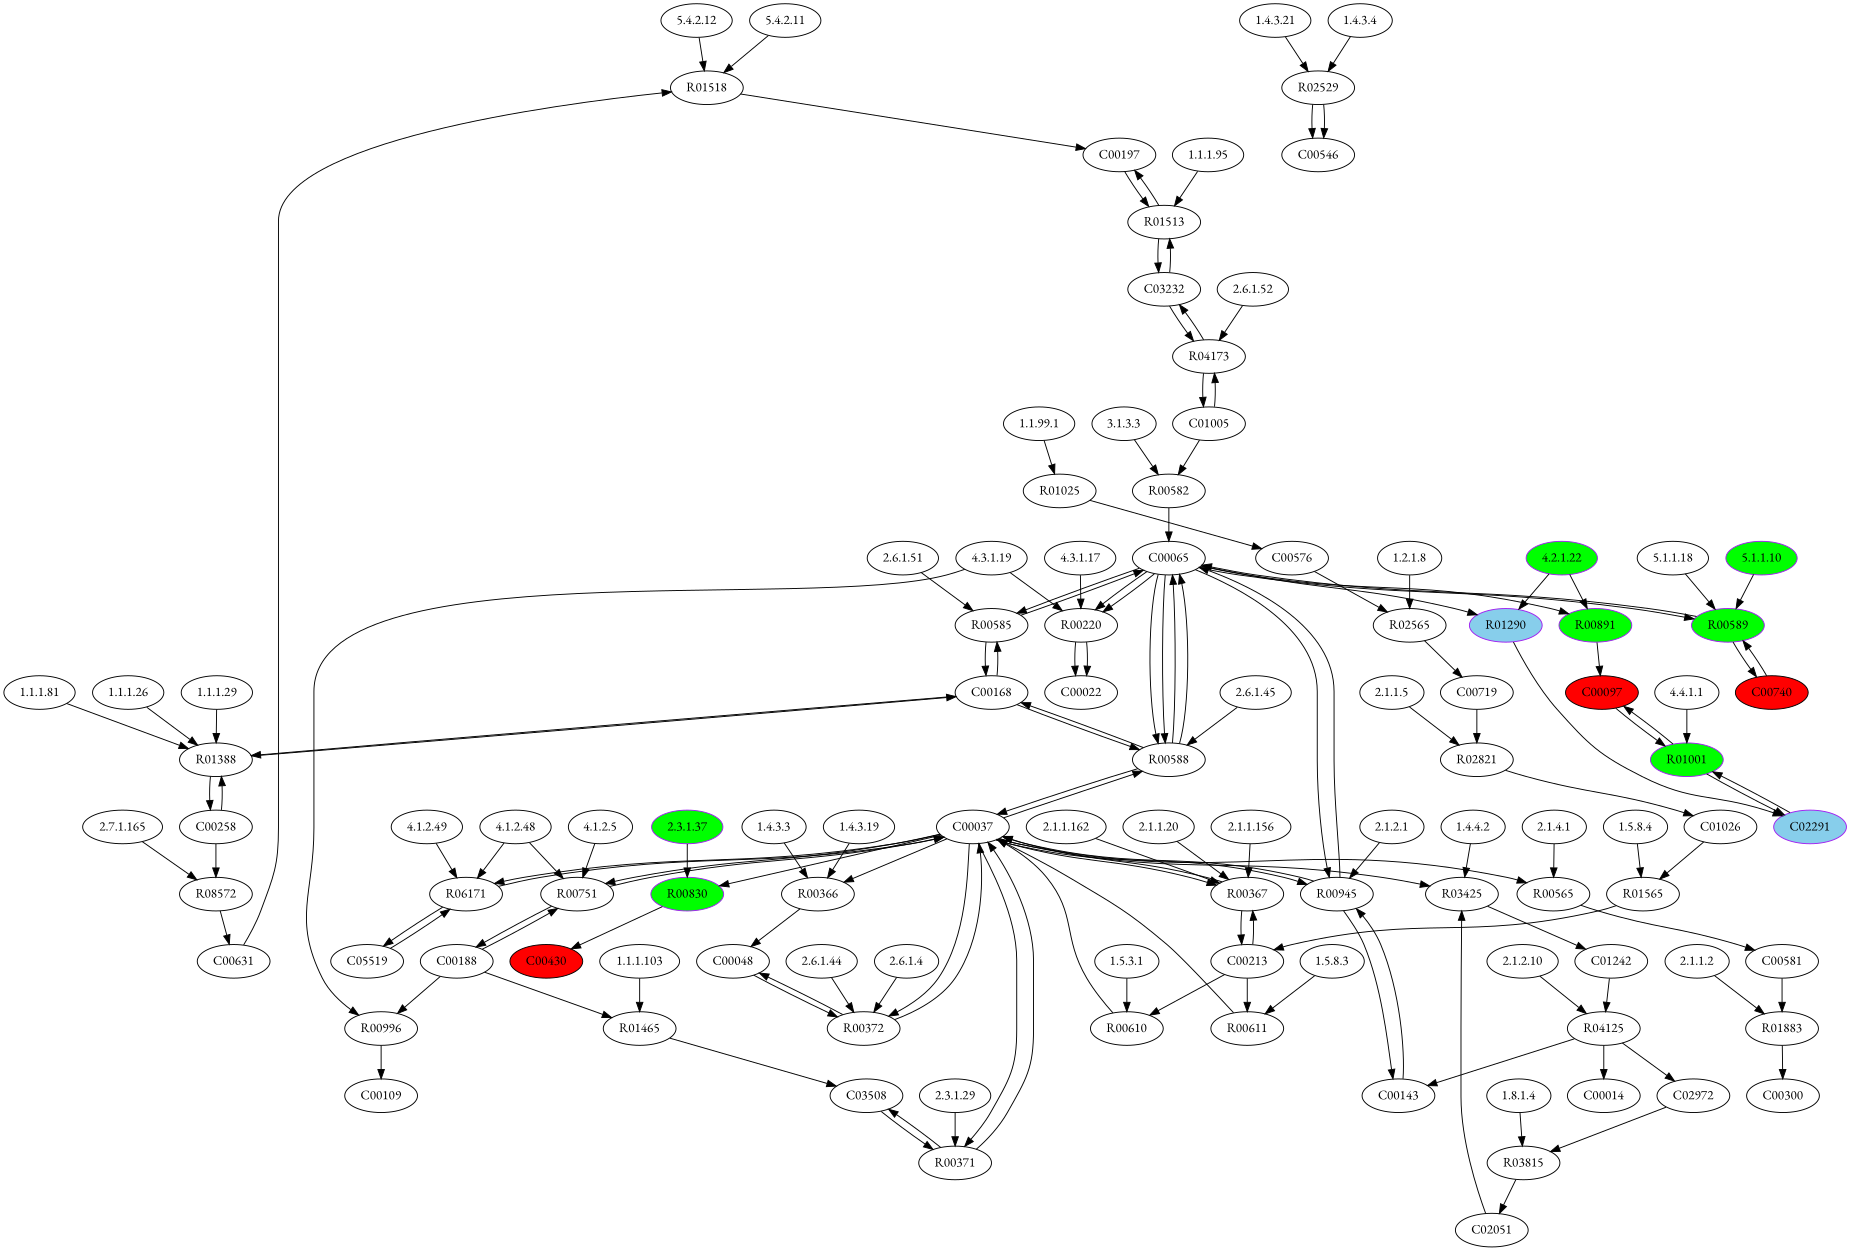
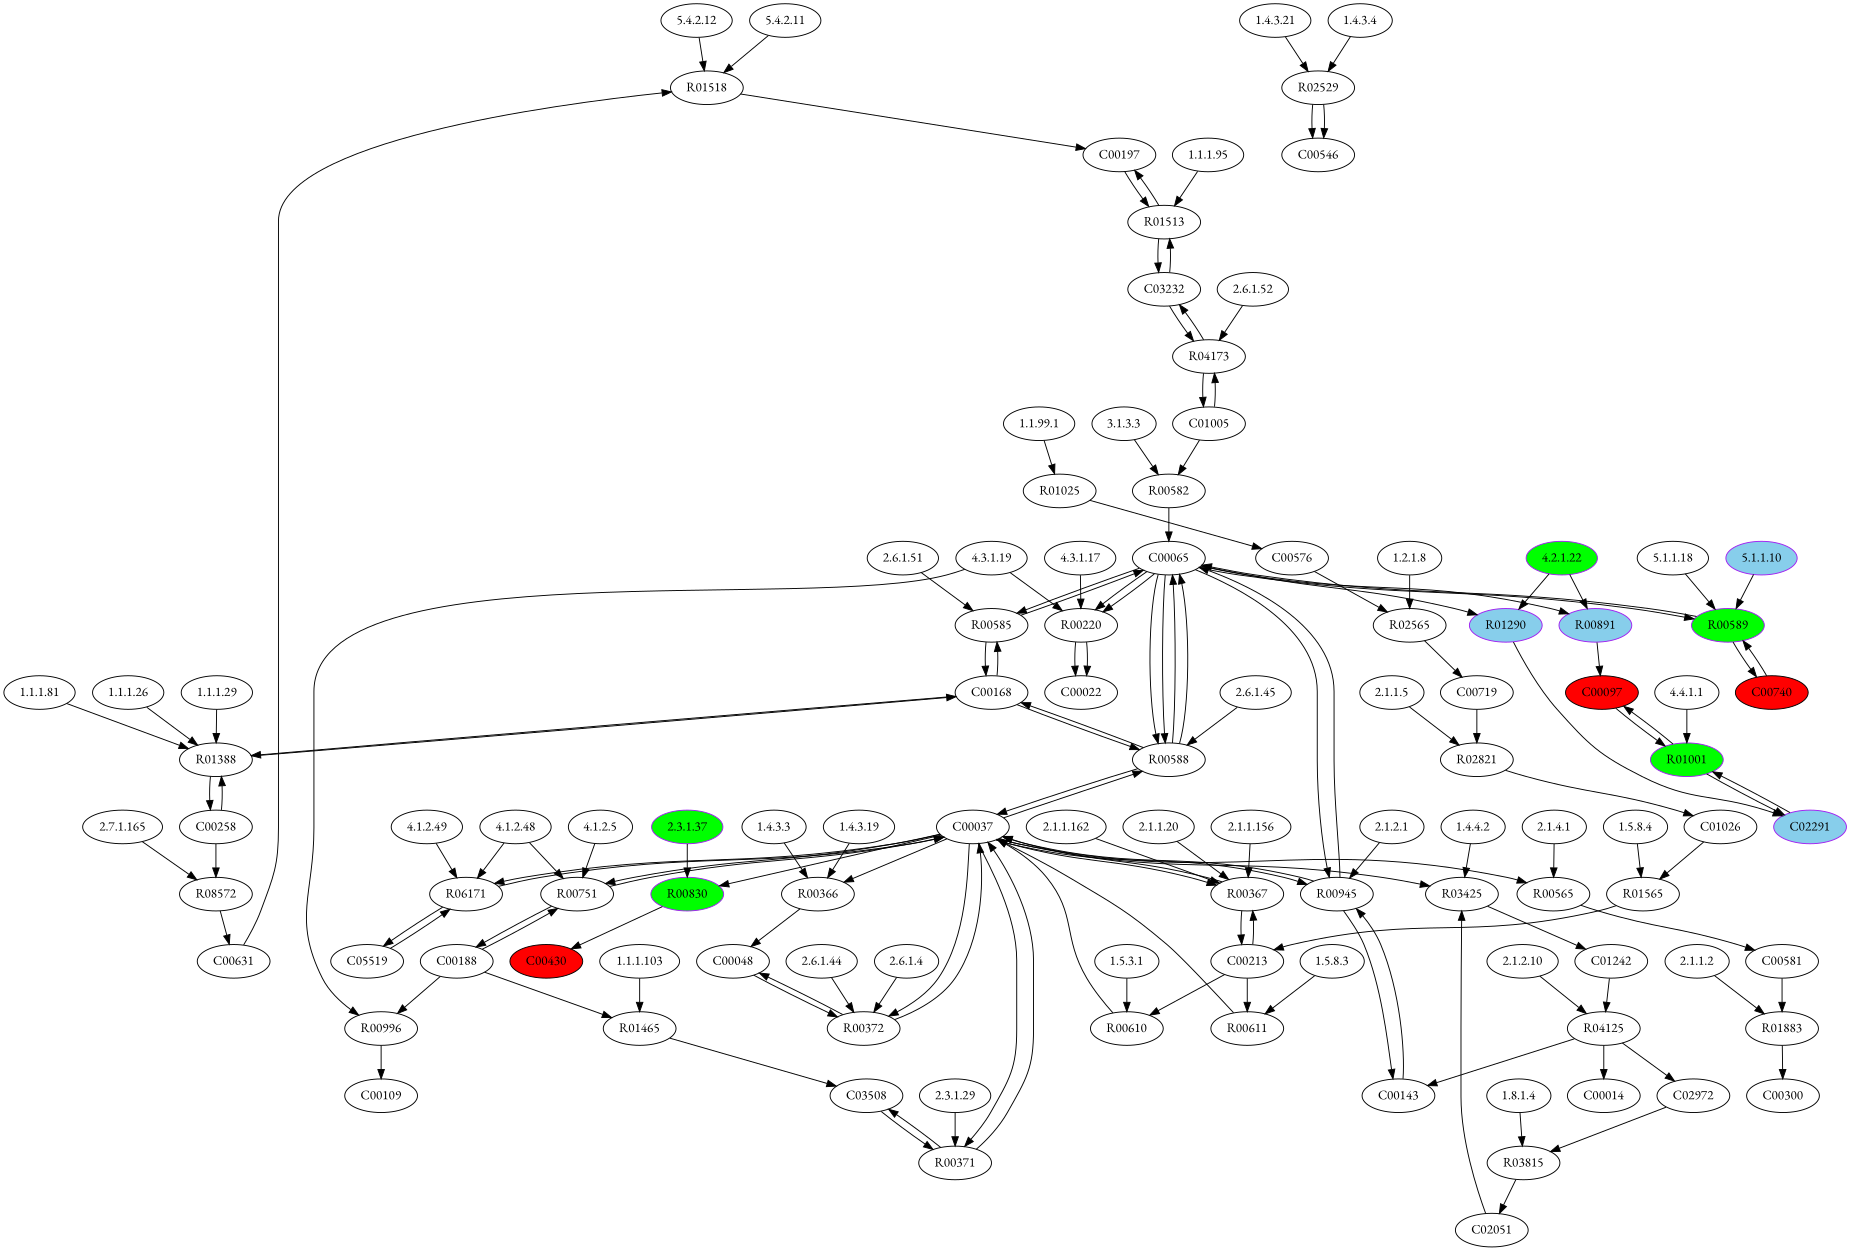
(1761, 558) -> (1761, 558)
(1595, 625) -> (1595, 625)
